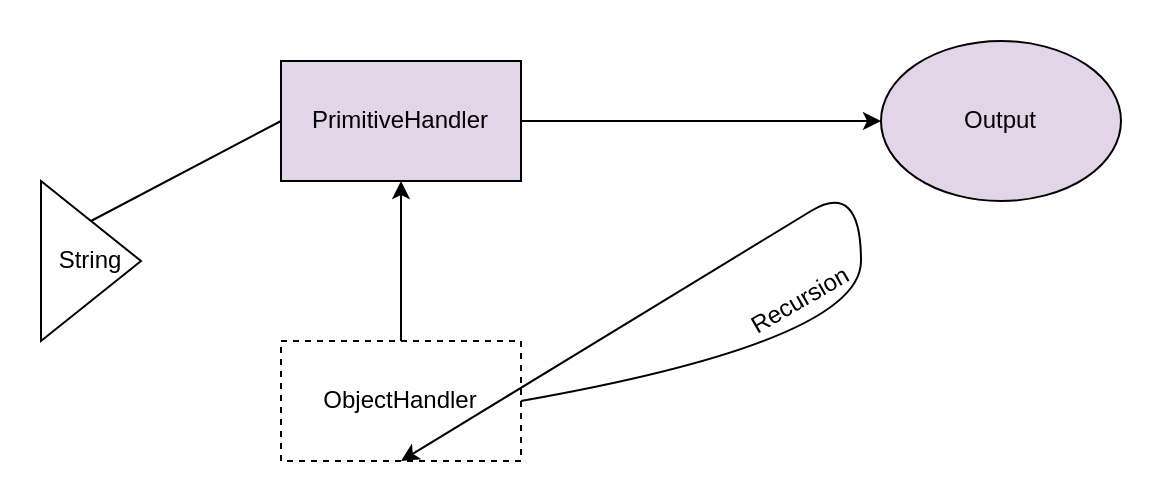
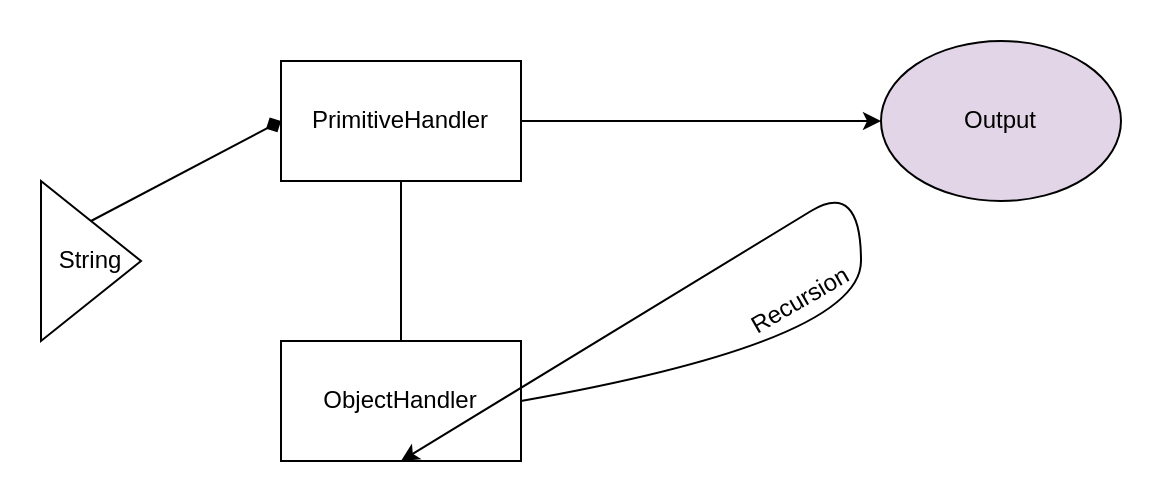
(401, 121) -> (401, 121)
(274, 125) -> (266, 129)
(401, 196) -> (401, 190)
(401, 401) -> (401, 401)
